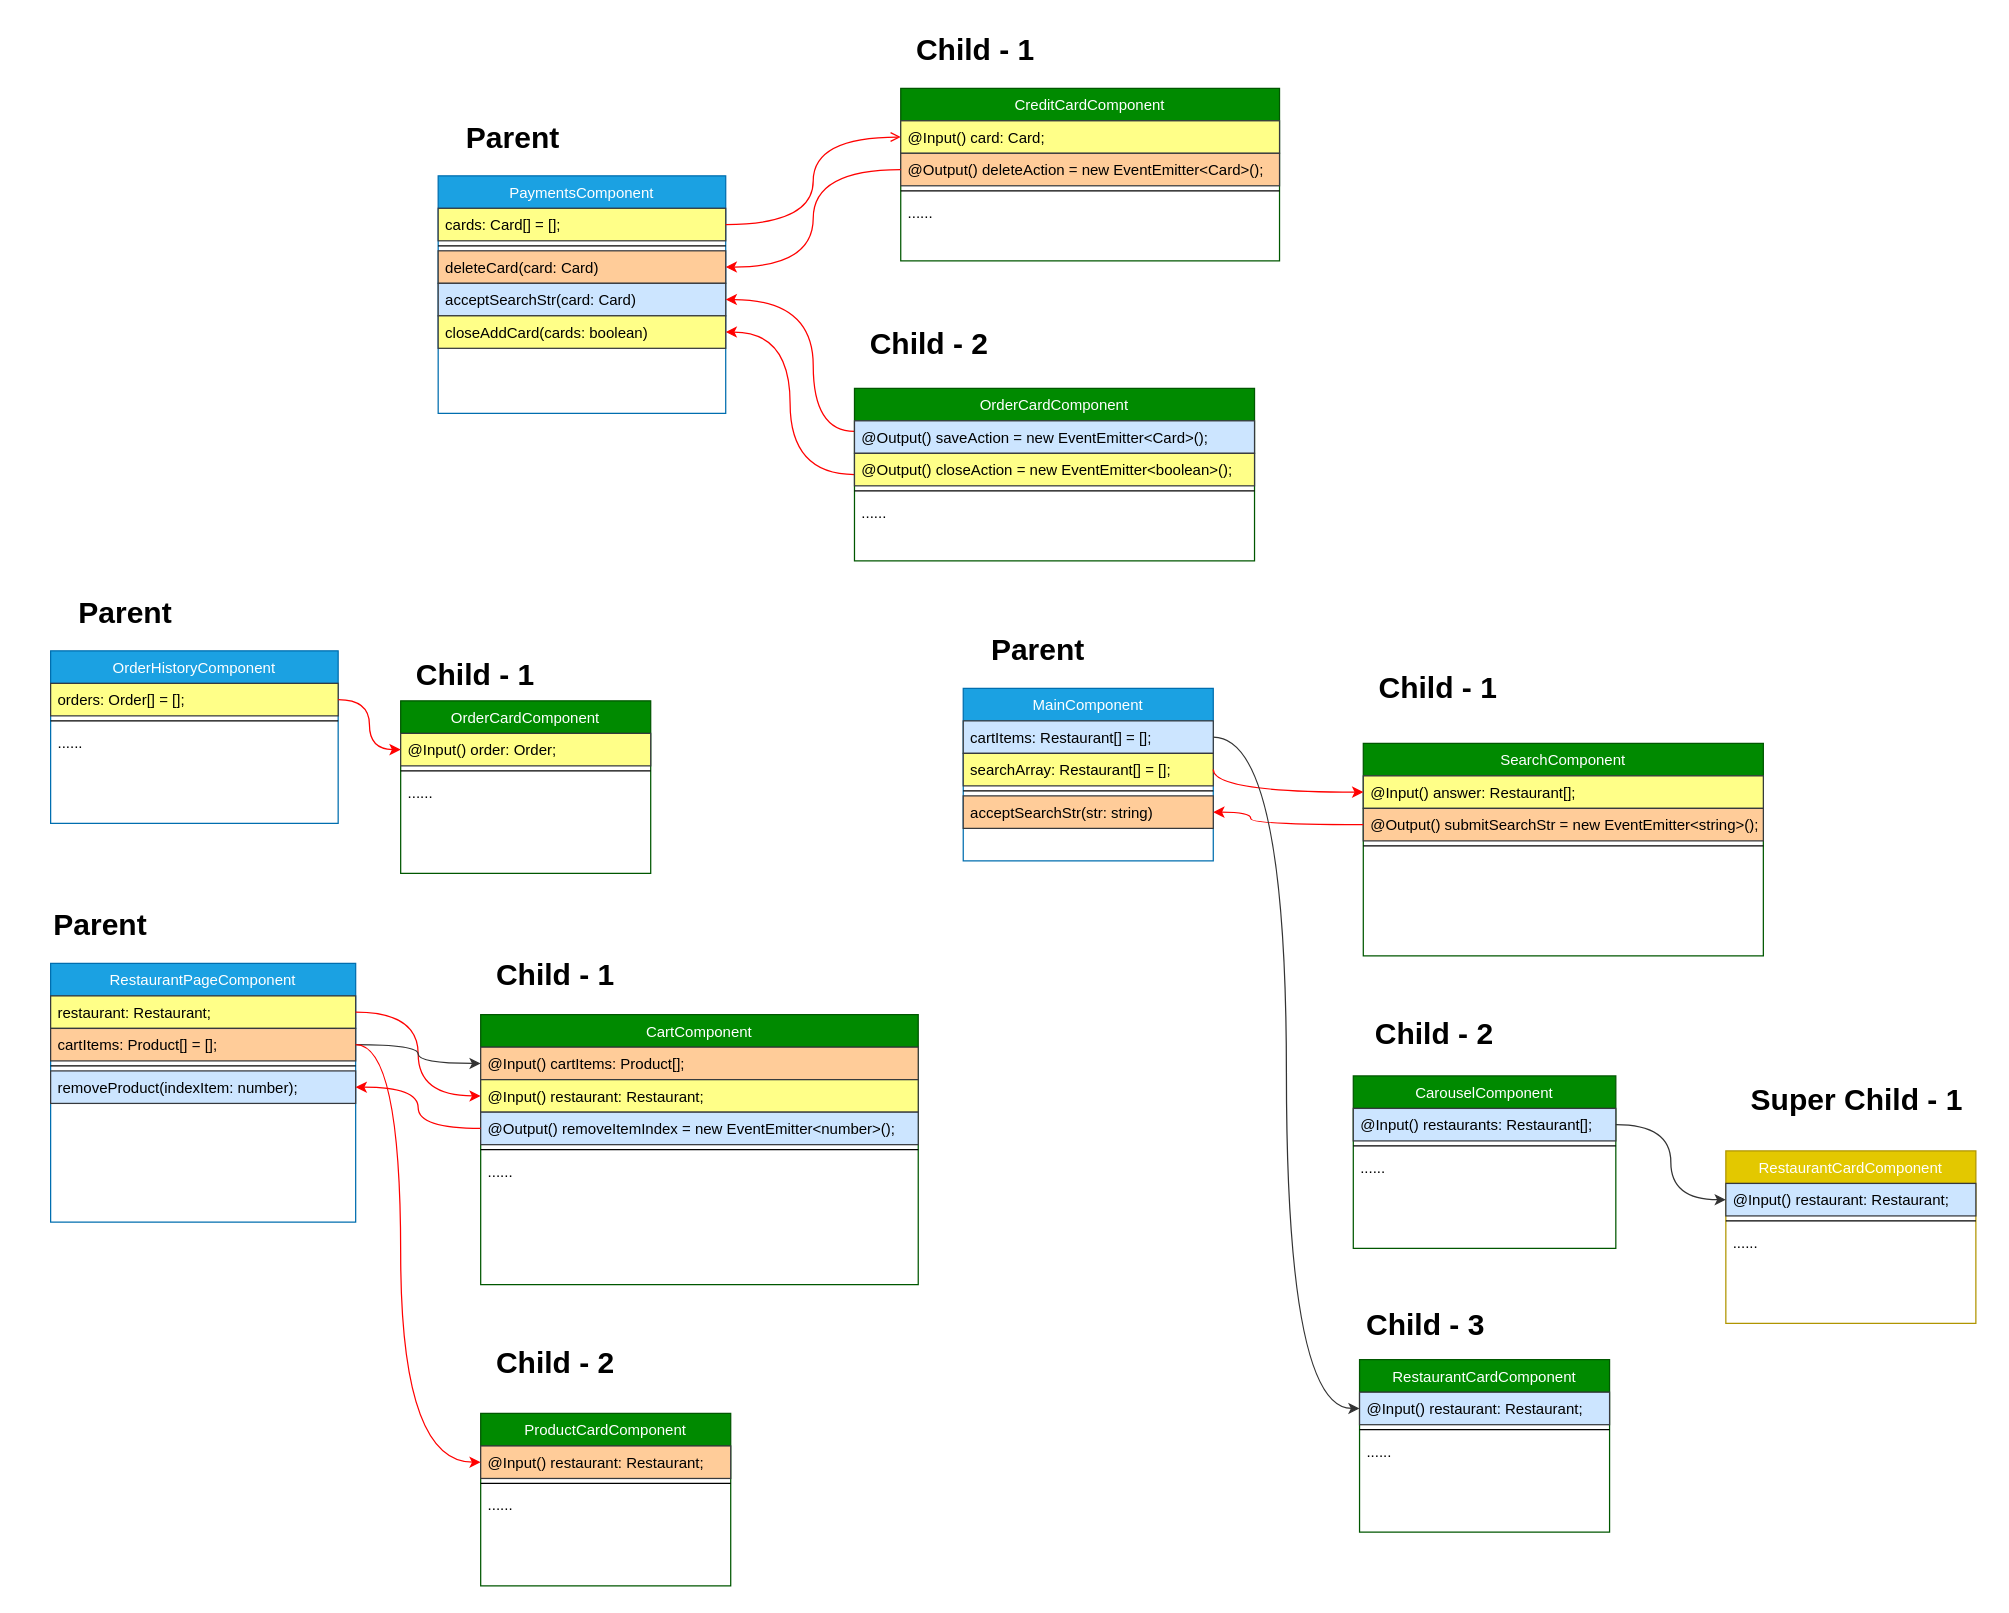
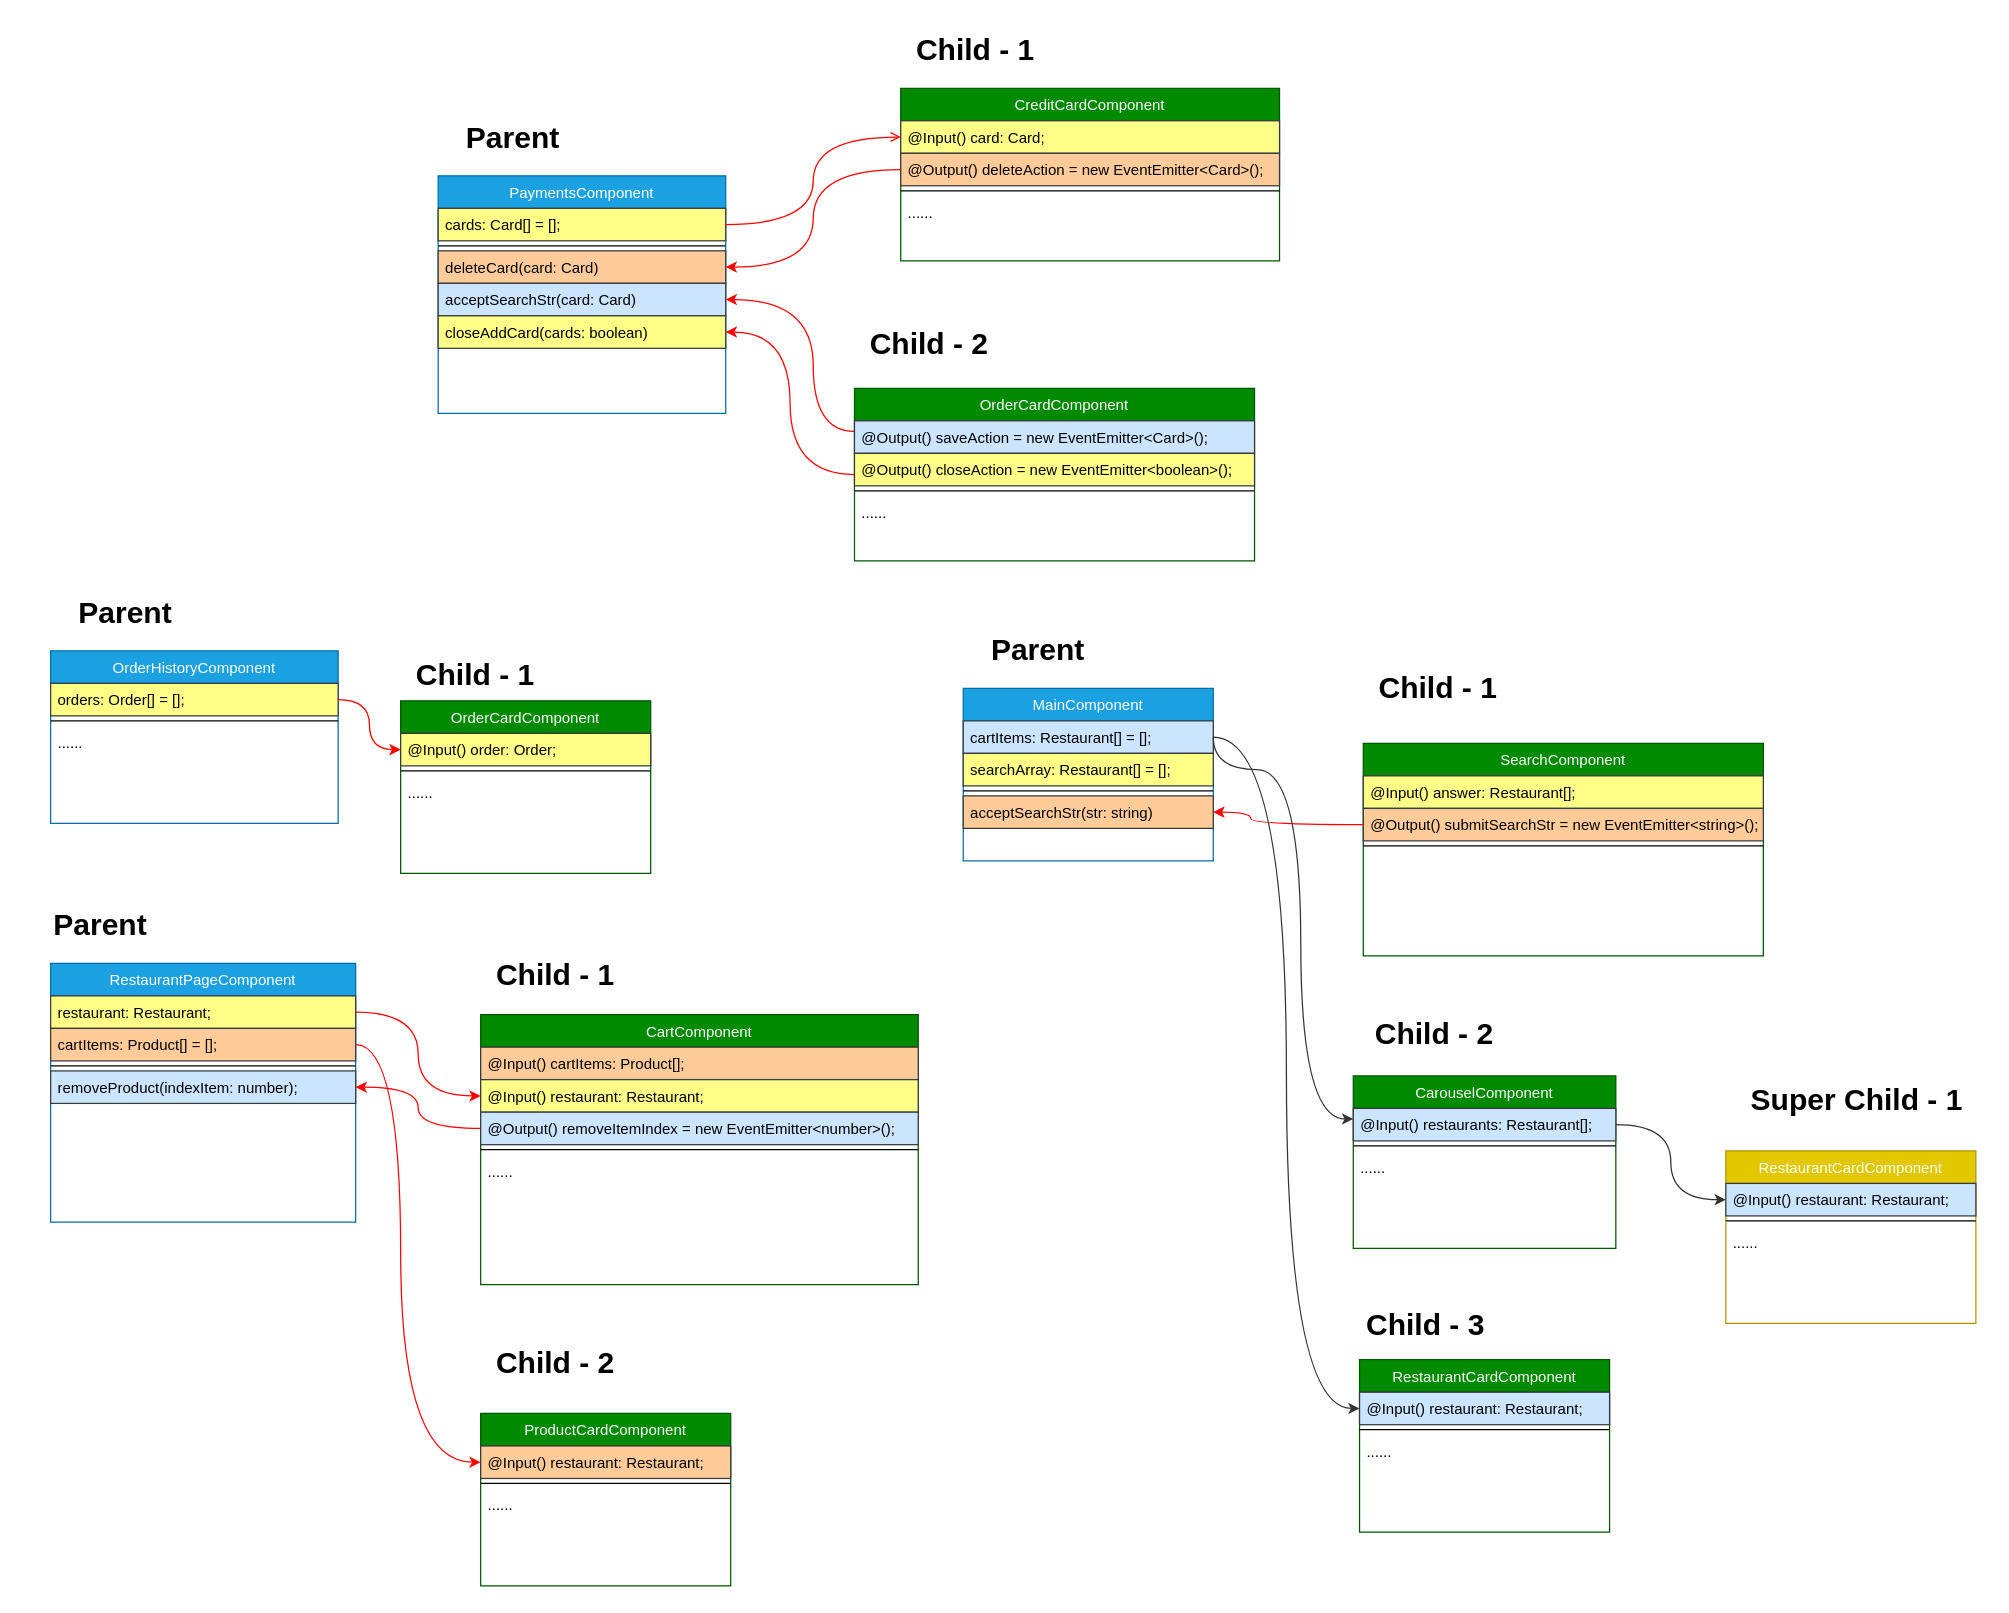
(1284, 790) -> none
none -> (1300, 920)
(416, 1050) -> none
